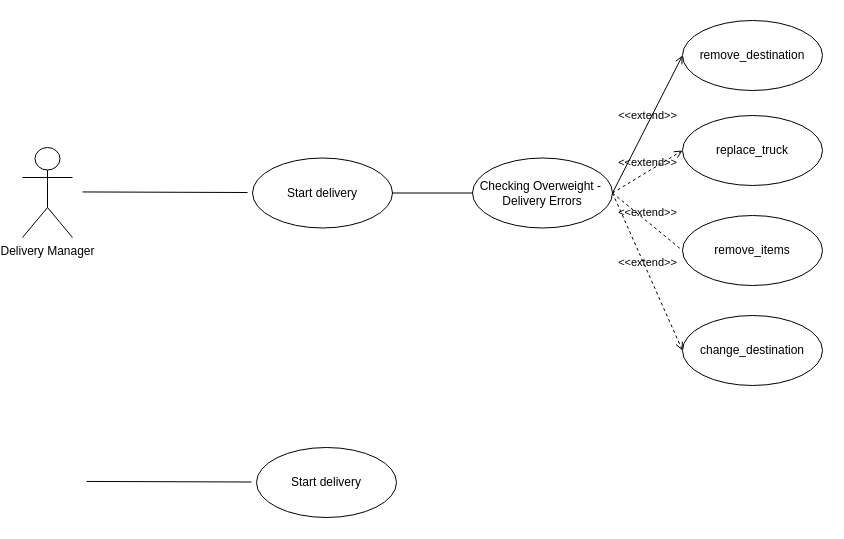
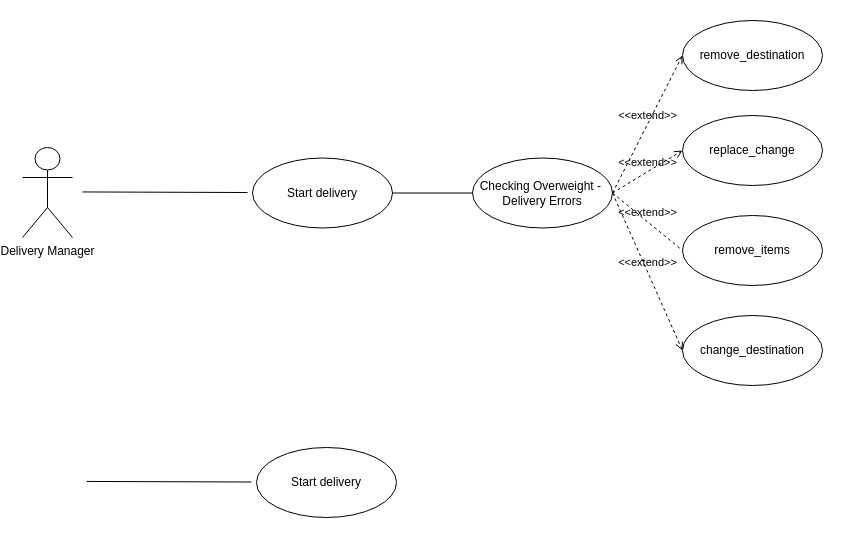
(648, 123) -> (648, 123)
(753, 151) -> (753, 151)
